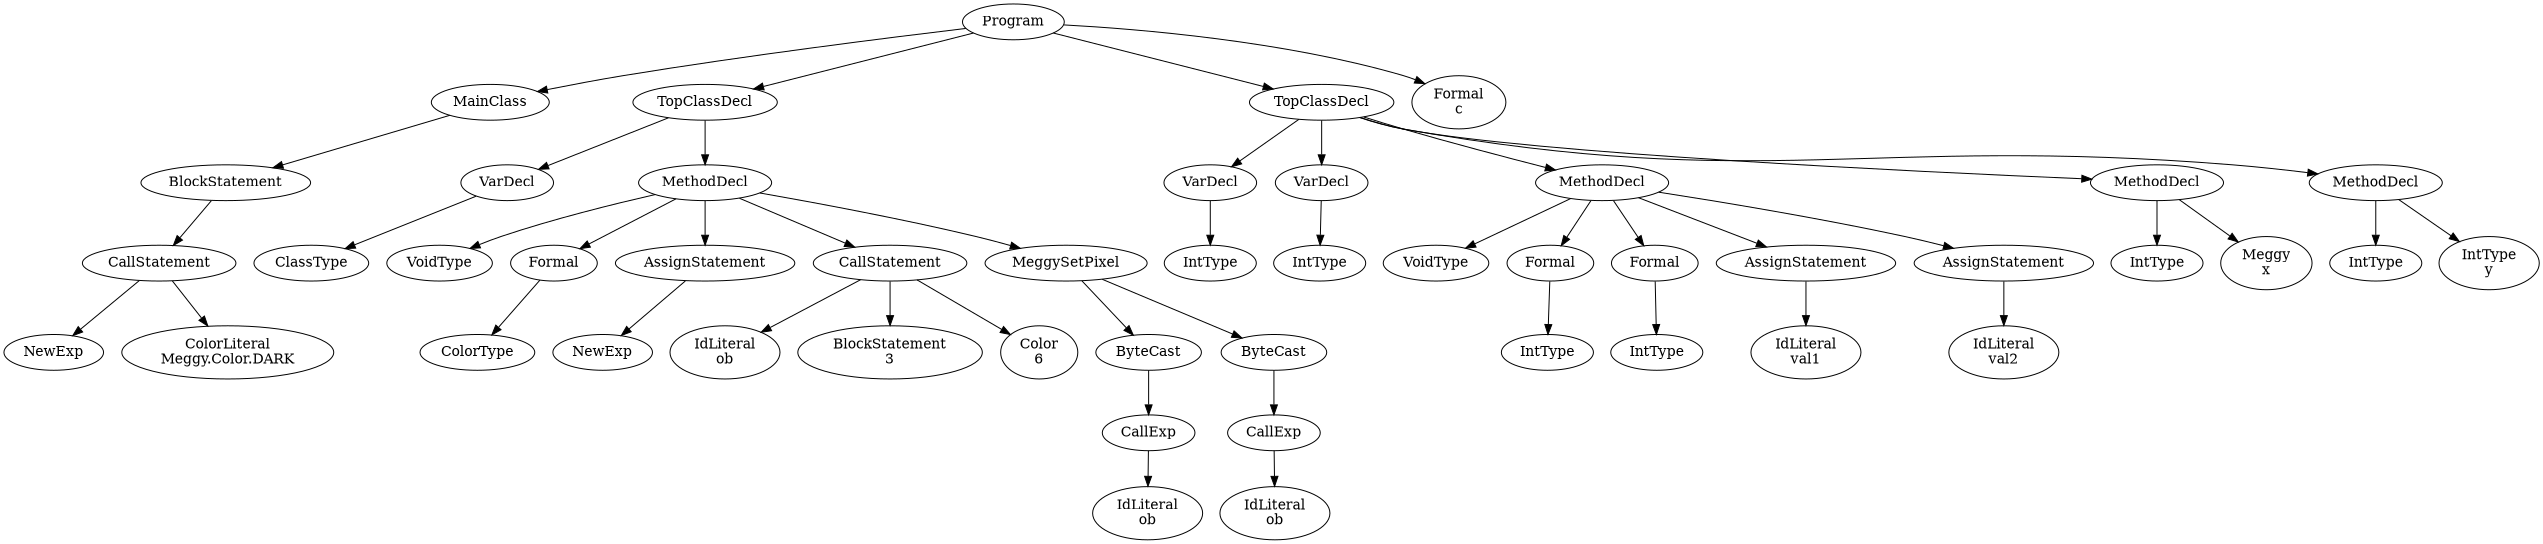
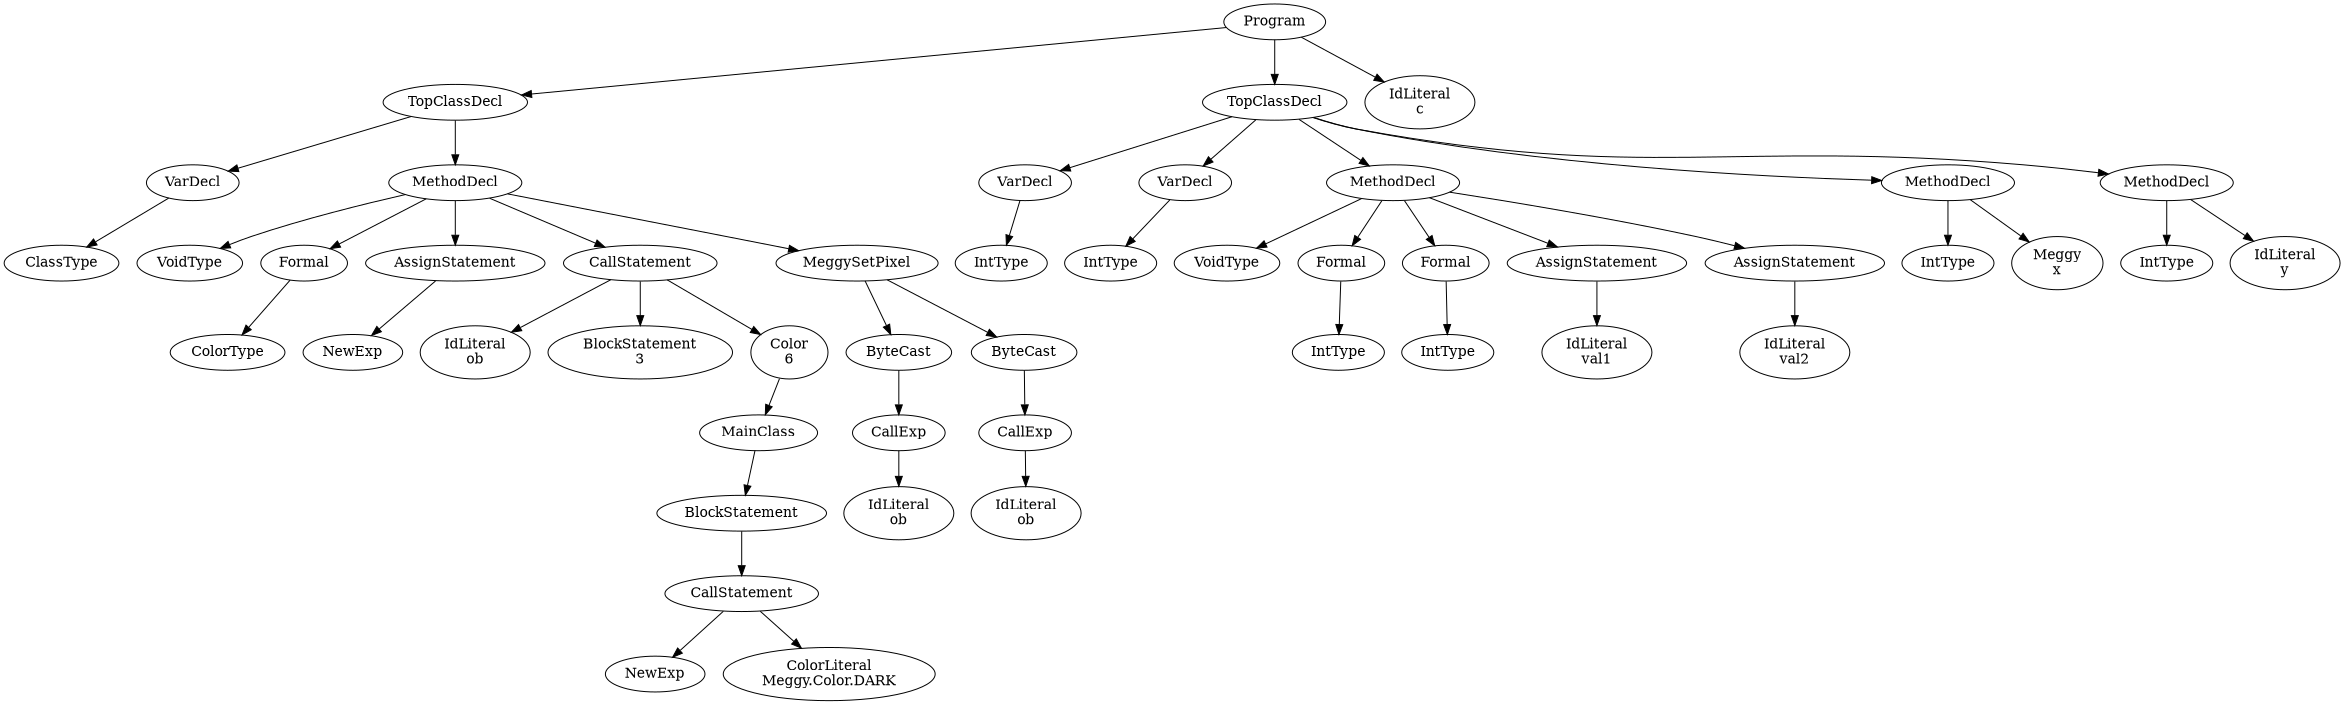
(756, 56) -> (774, 392)
(1459, 102) -> (1420, 102)
(2489, 263) -> (2285, 263)
